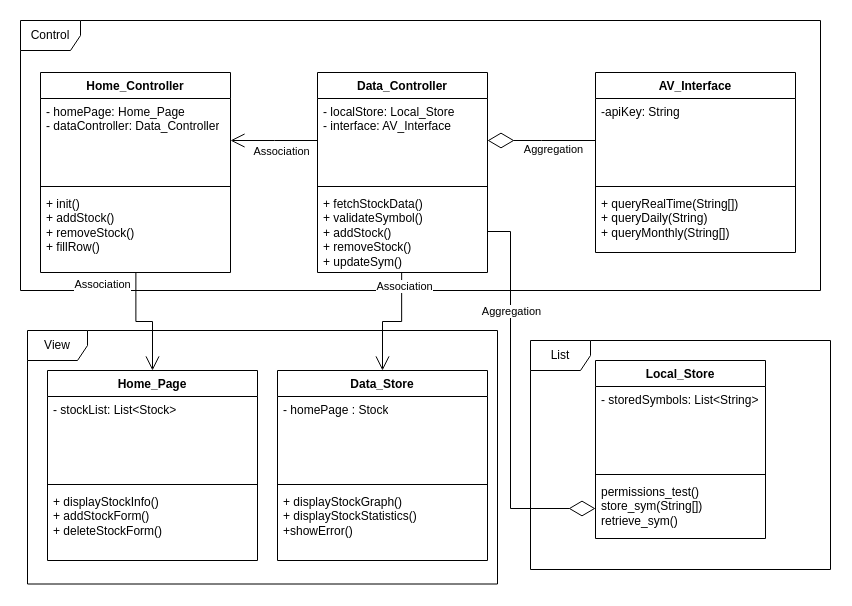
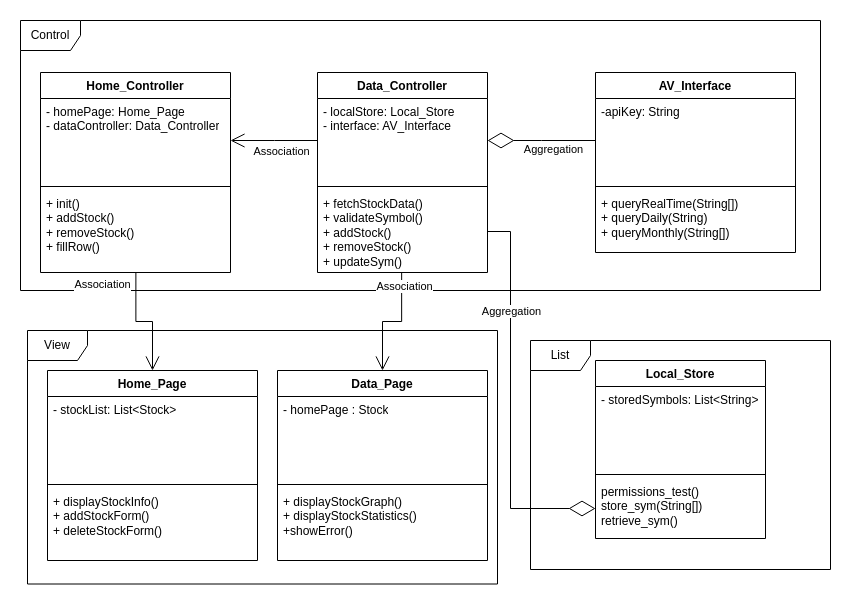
(383, 385) -> (383, 385)
